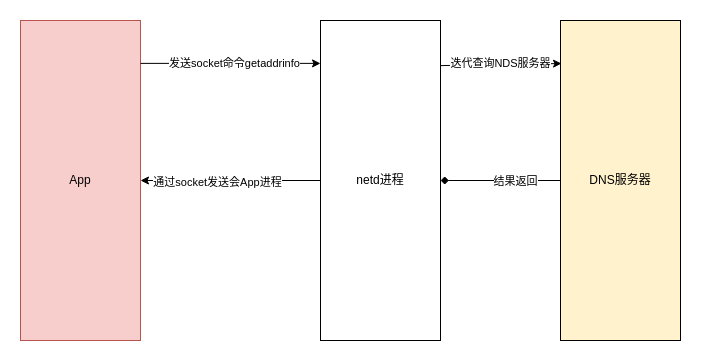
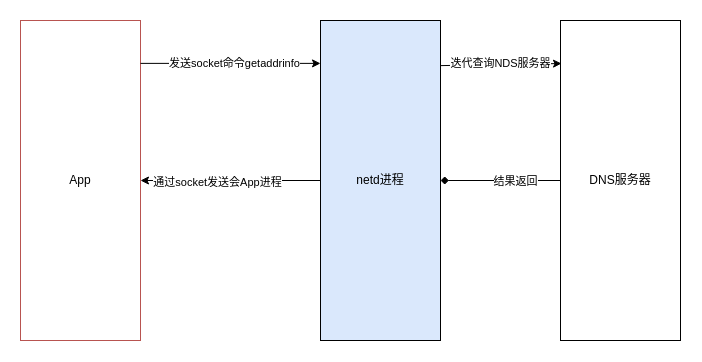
(81, 181) -> (81, 181)
(381, 181) -> (381, 181)
(621, 181) -> (621, 181)
